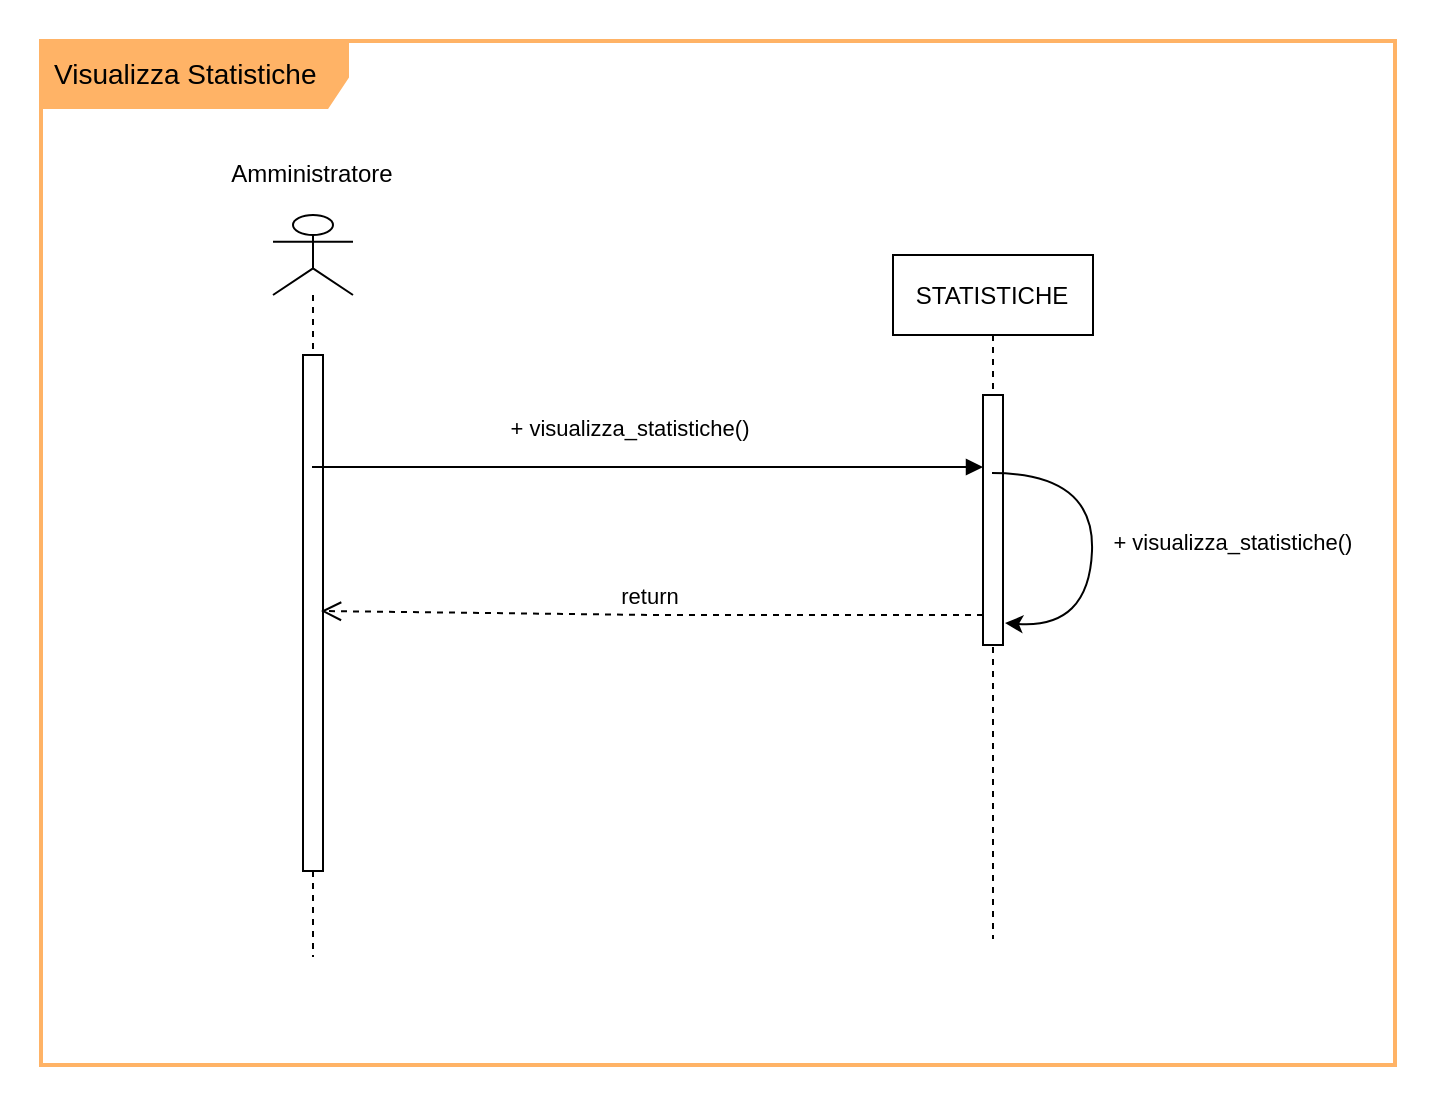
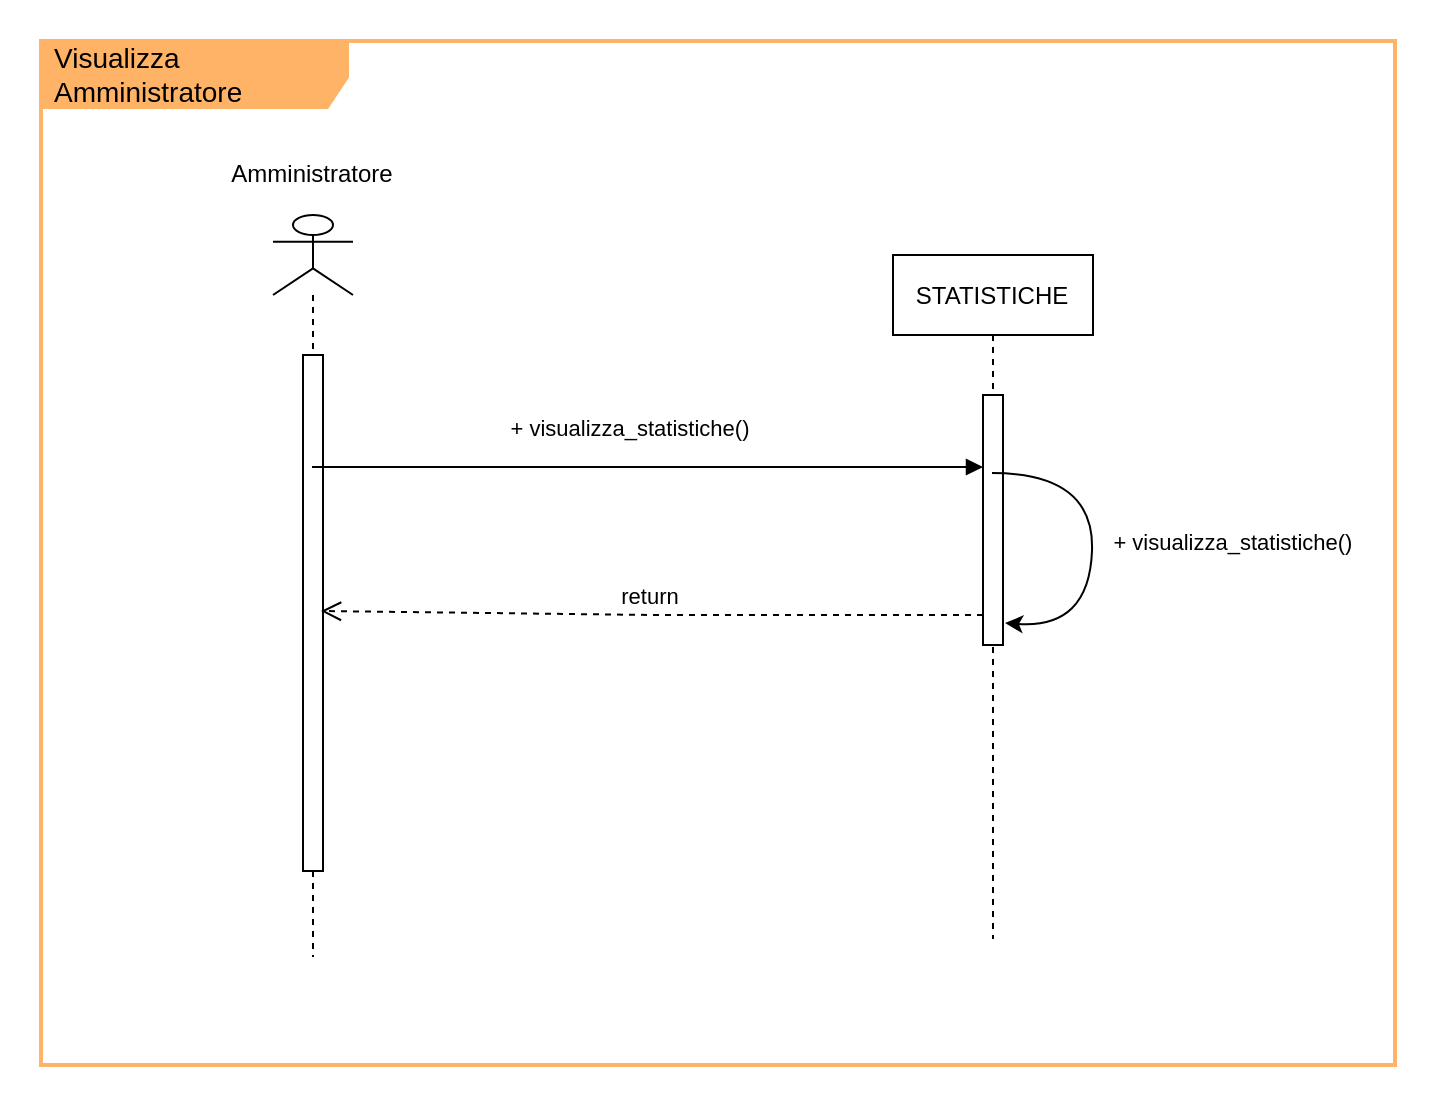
(184, 75) -> (201, 75)
